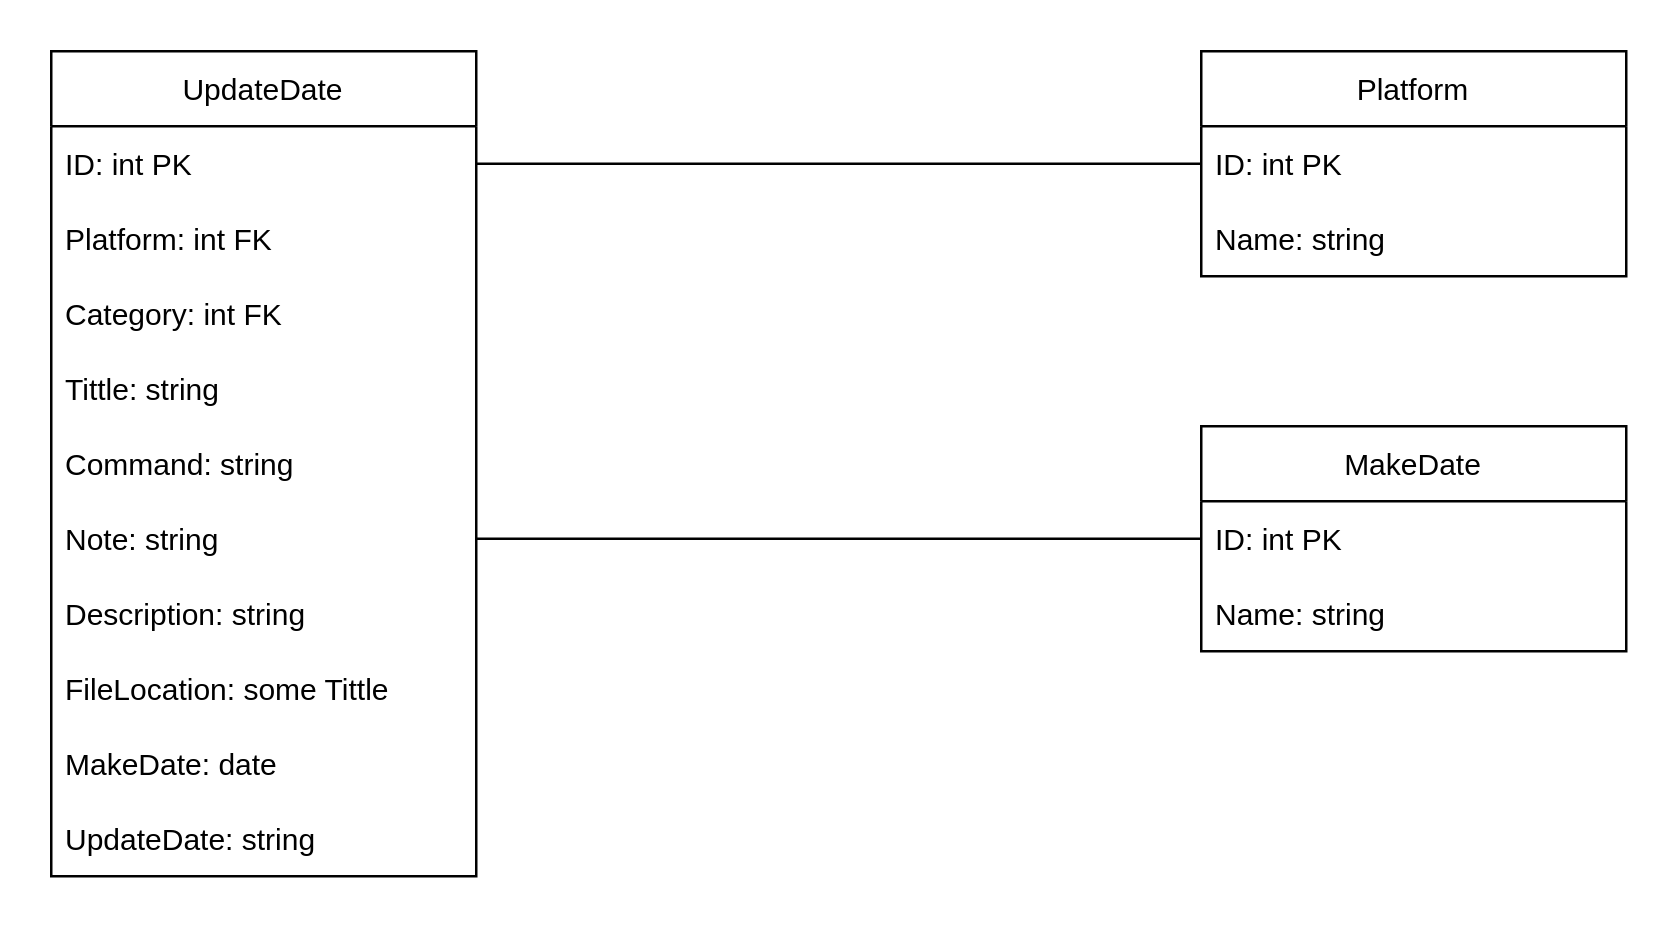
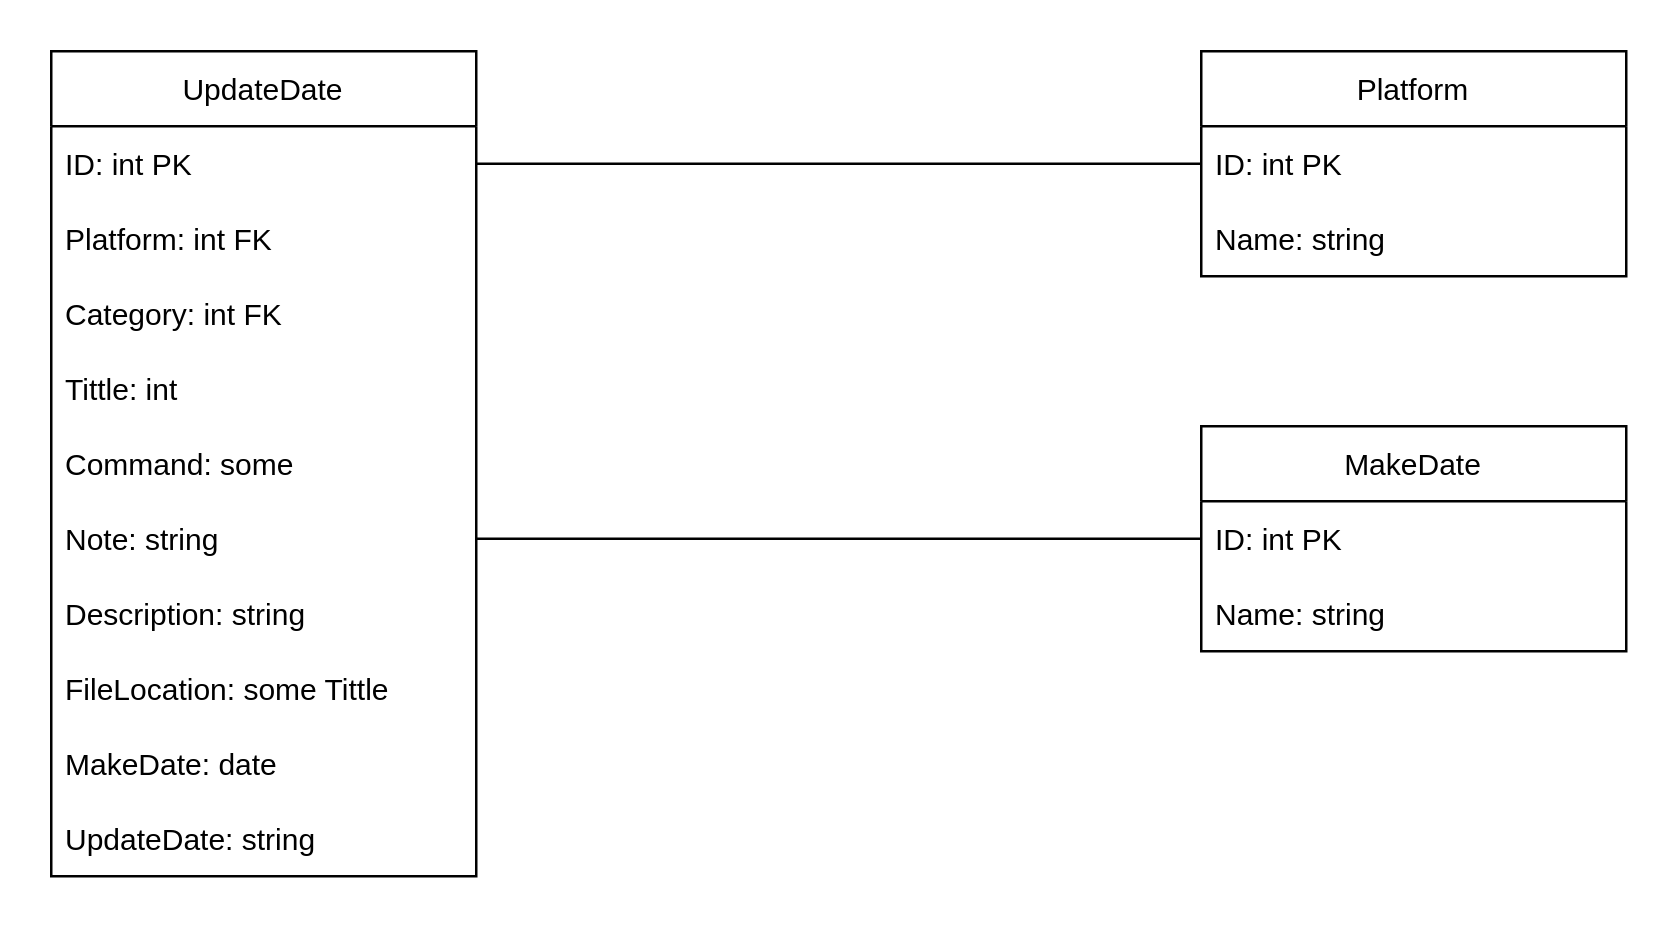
(163, 390) -> (138, 390)
(179, 465) -> (166, 465)
